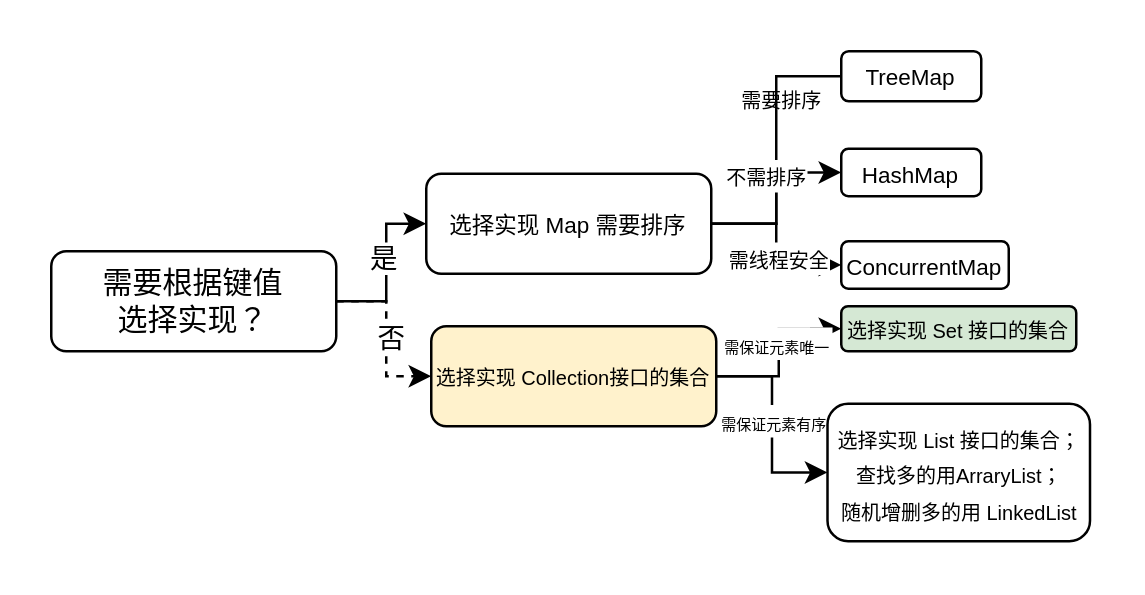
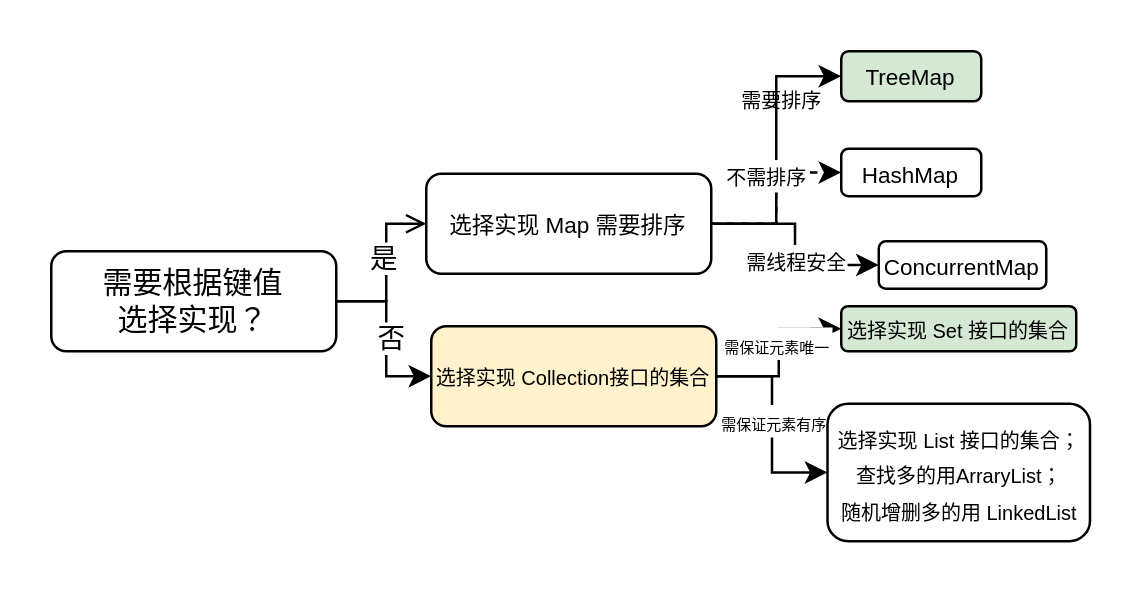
(830, 76) -> (823, 76)
(911, 76) -> (911, 76)
(816, 173) -> (816, 173)
(408, 224) -> (412, 224)
(925, 265) -> (963, 265)
(387, 376) -> (387, 376)
